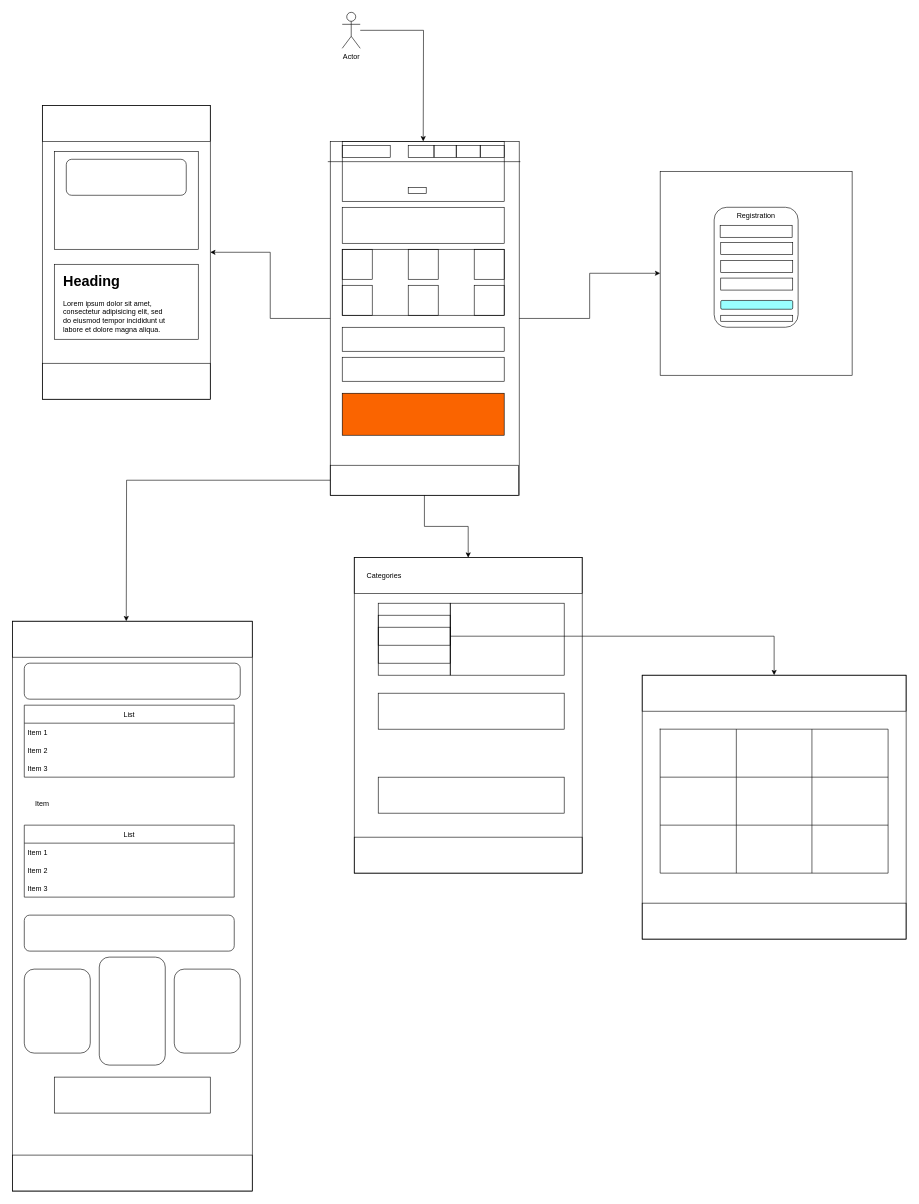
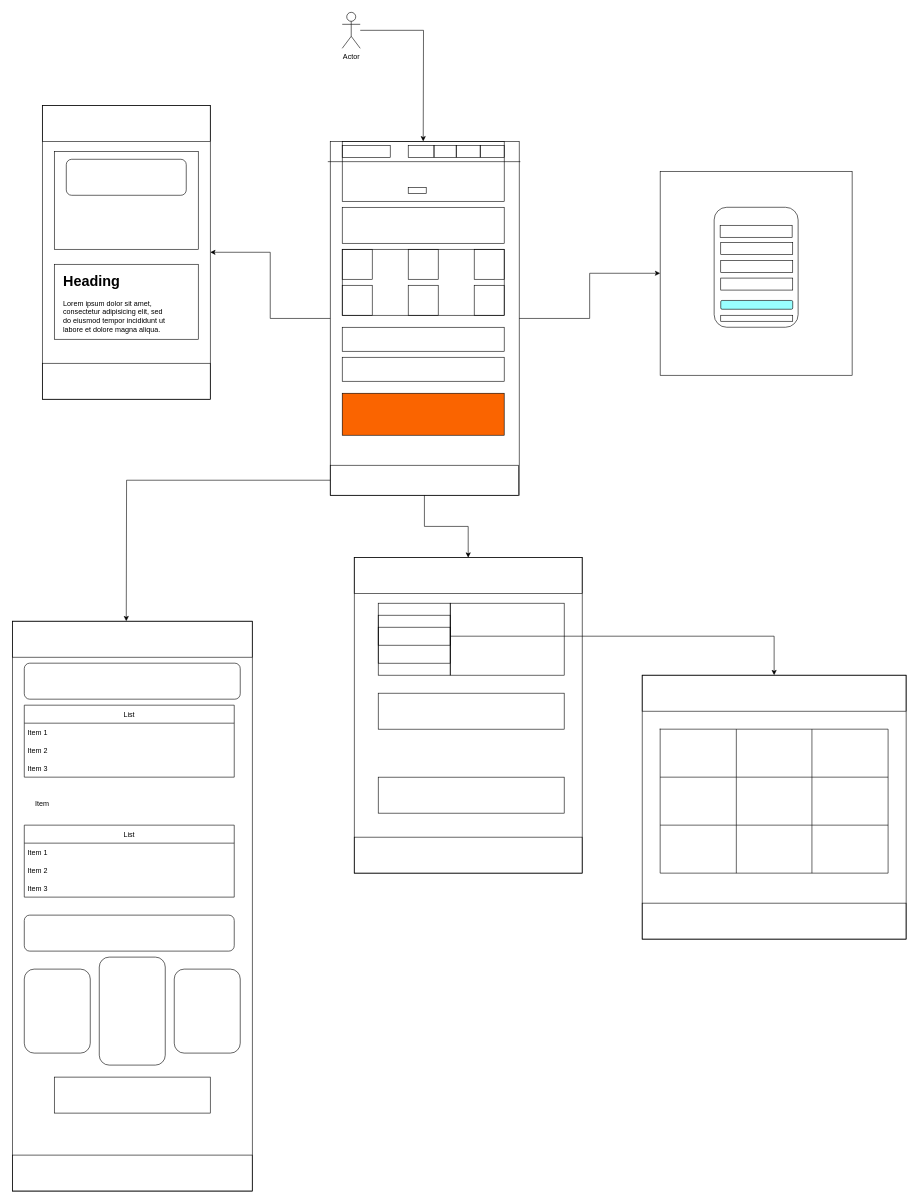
(756, 216) -> none
(384, 576) -> none
